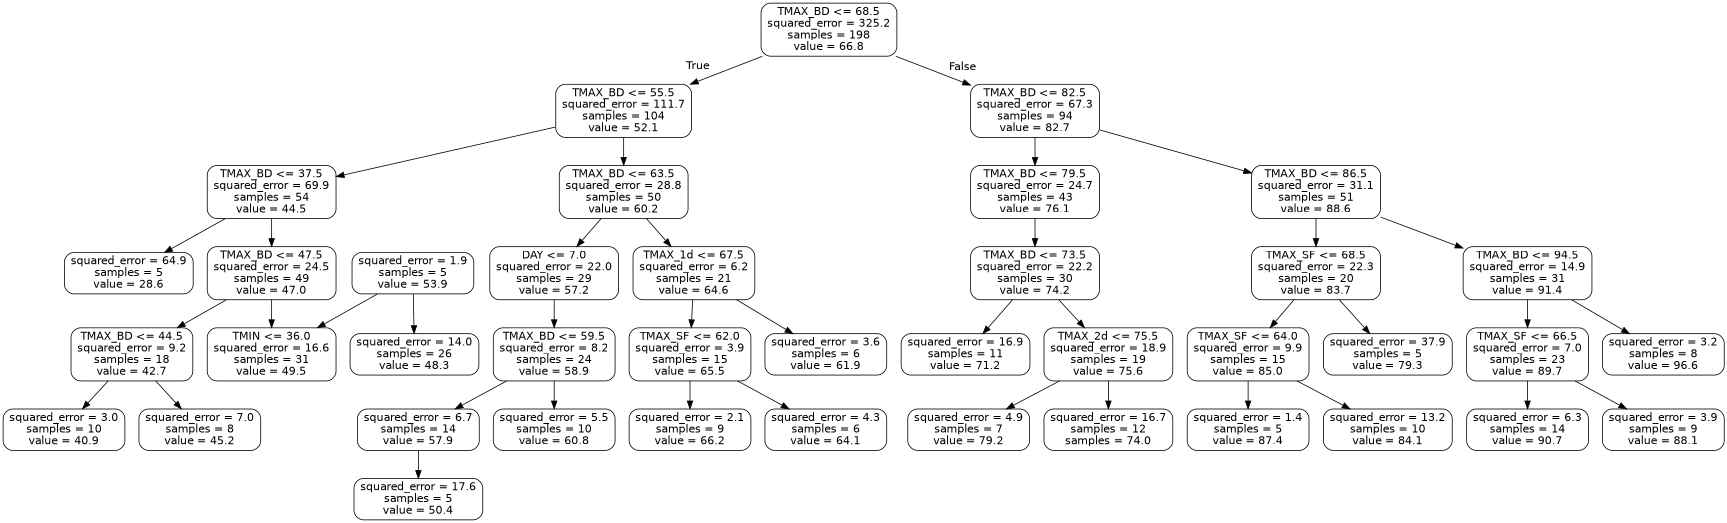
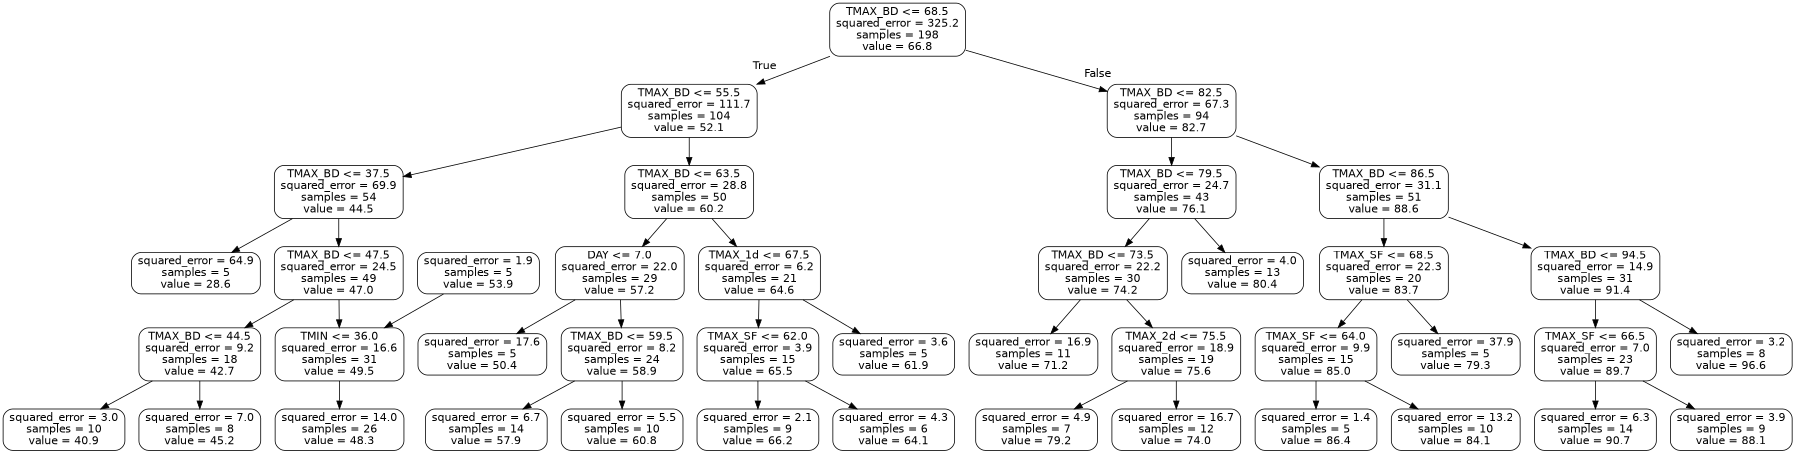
none -> (1243, 273)
(414, 310) -> (340, 391)
(826, 354) -> (894, 354)
(1108, 430) -> (1176, 430)
(1248, 430) -> (1316, 430)
(418, 460) -> (549, 315)
